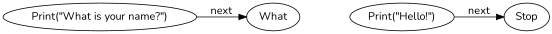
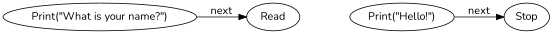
(273, 17) -> (273, 17)
